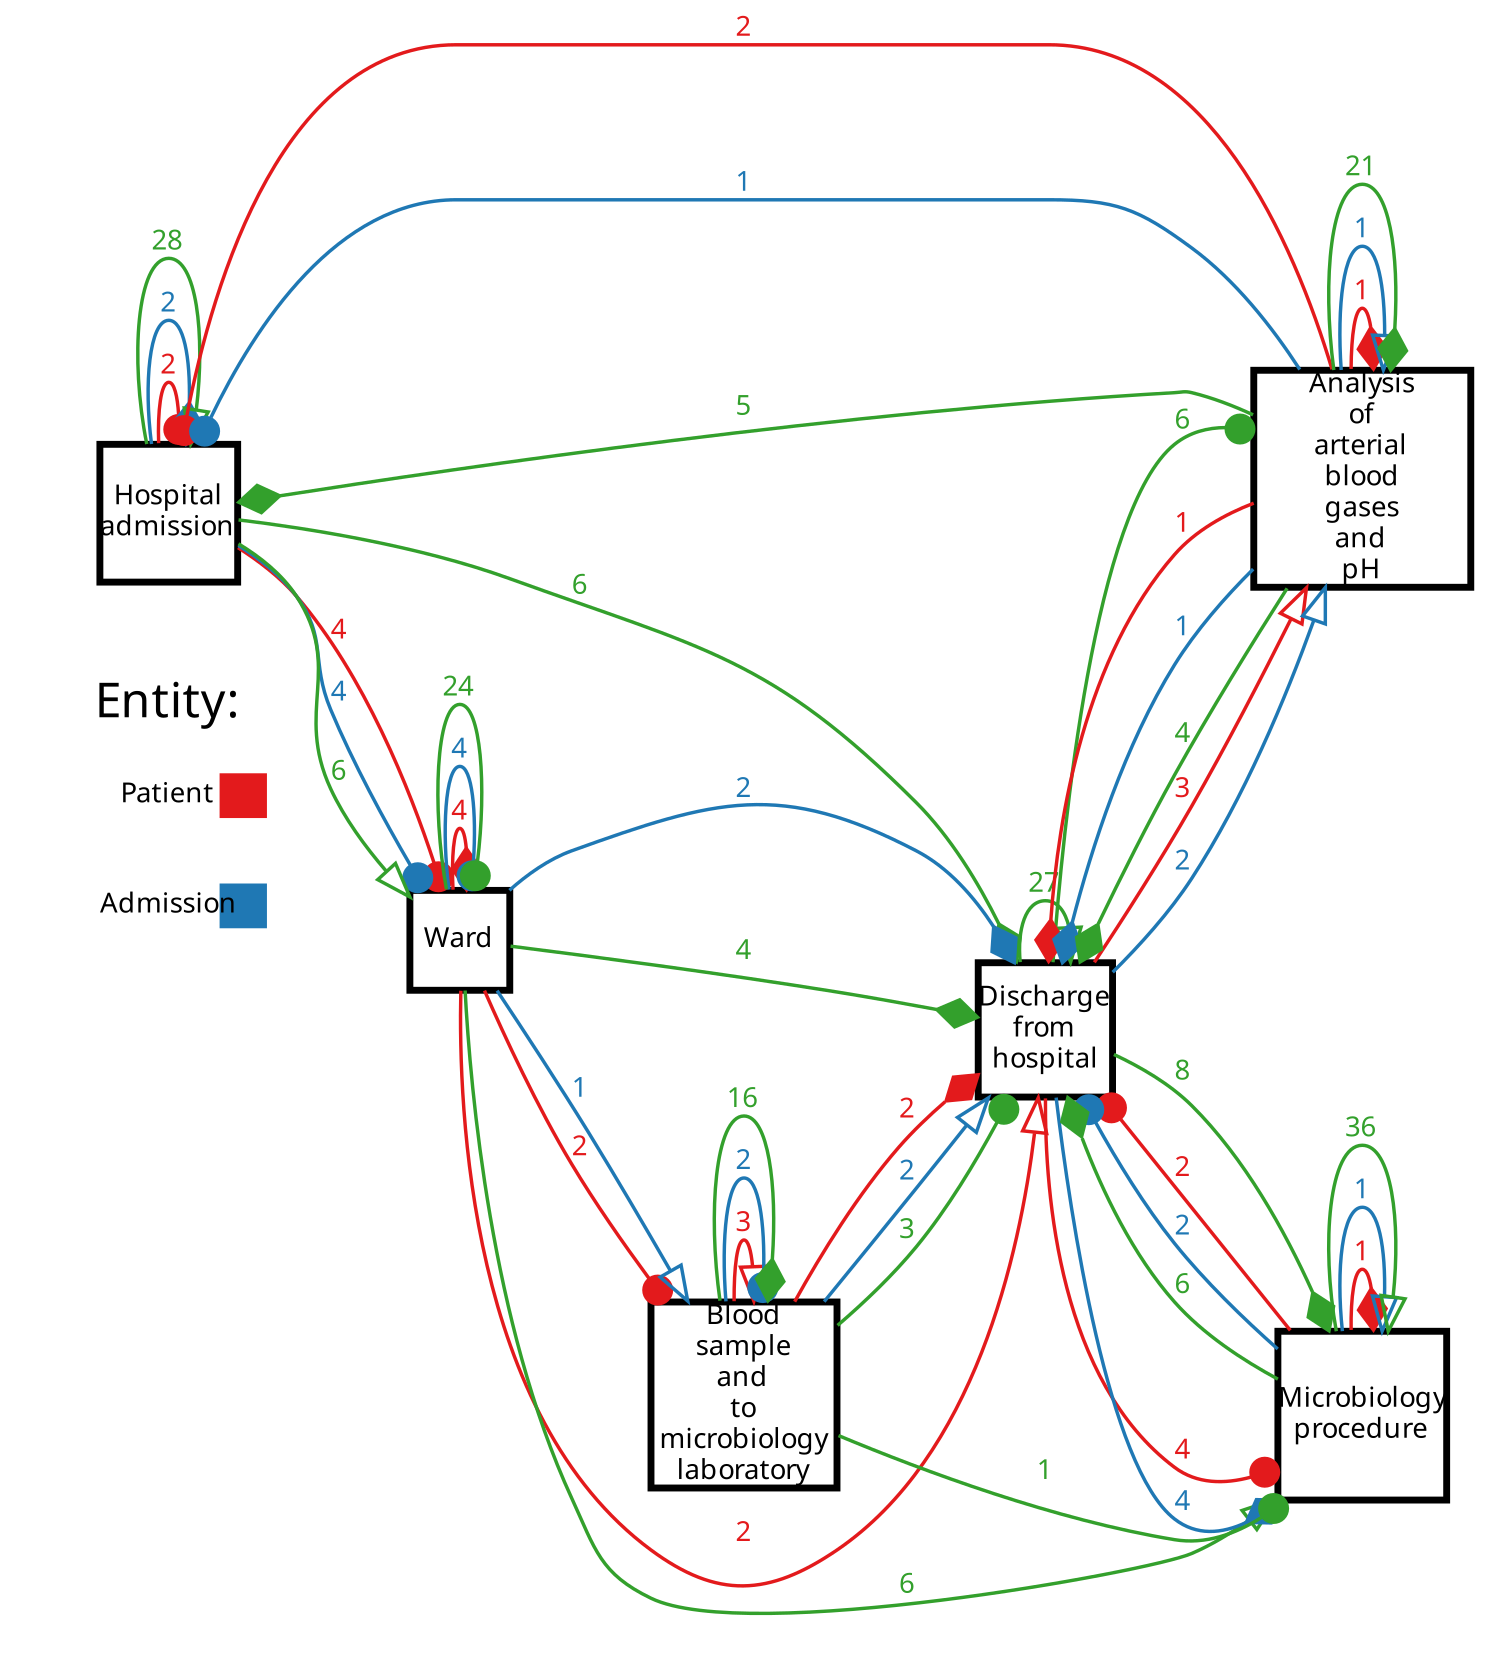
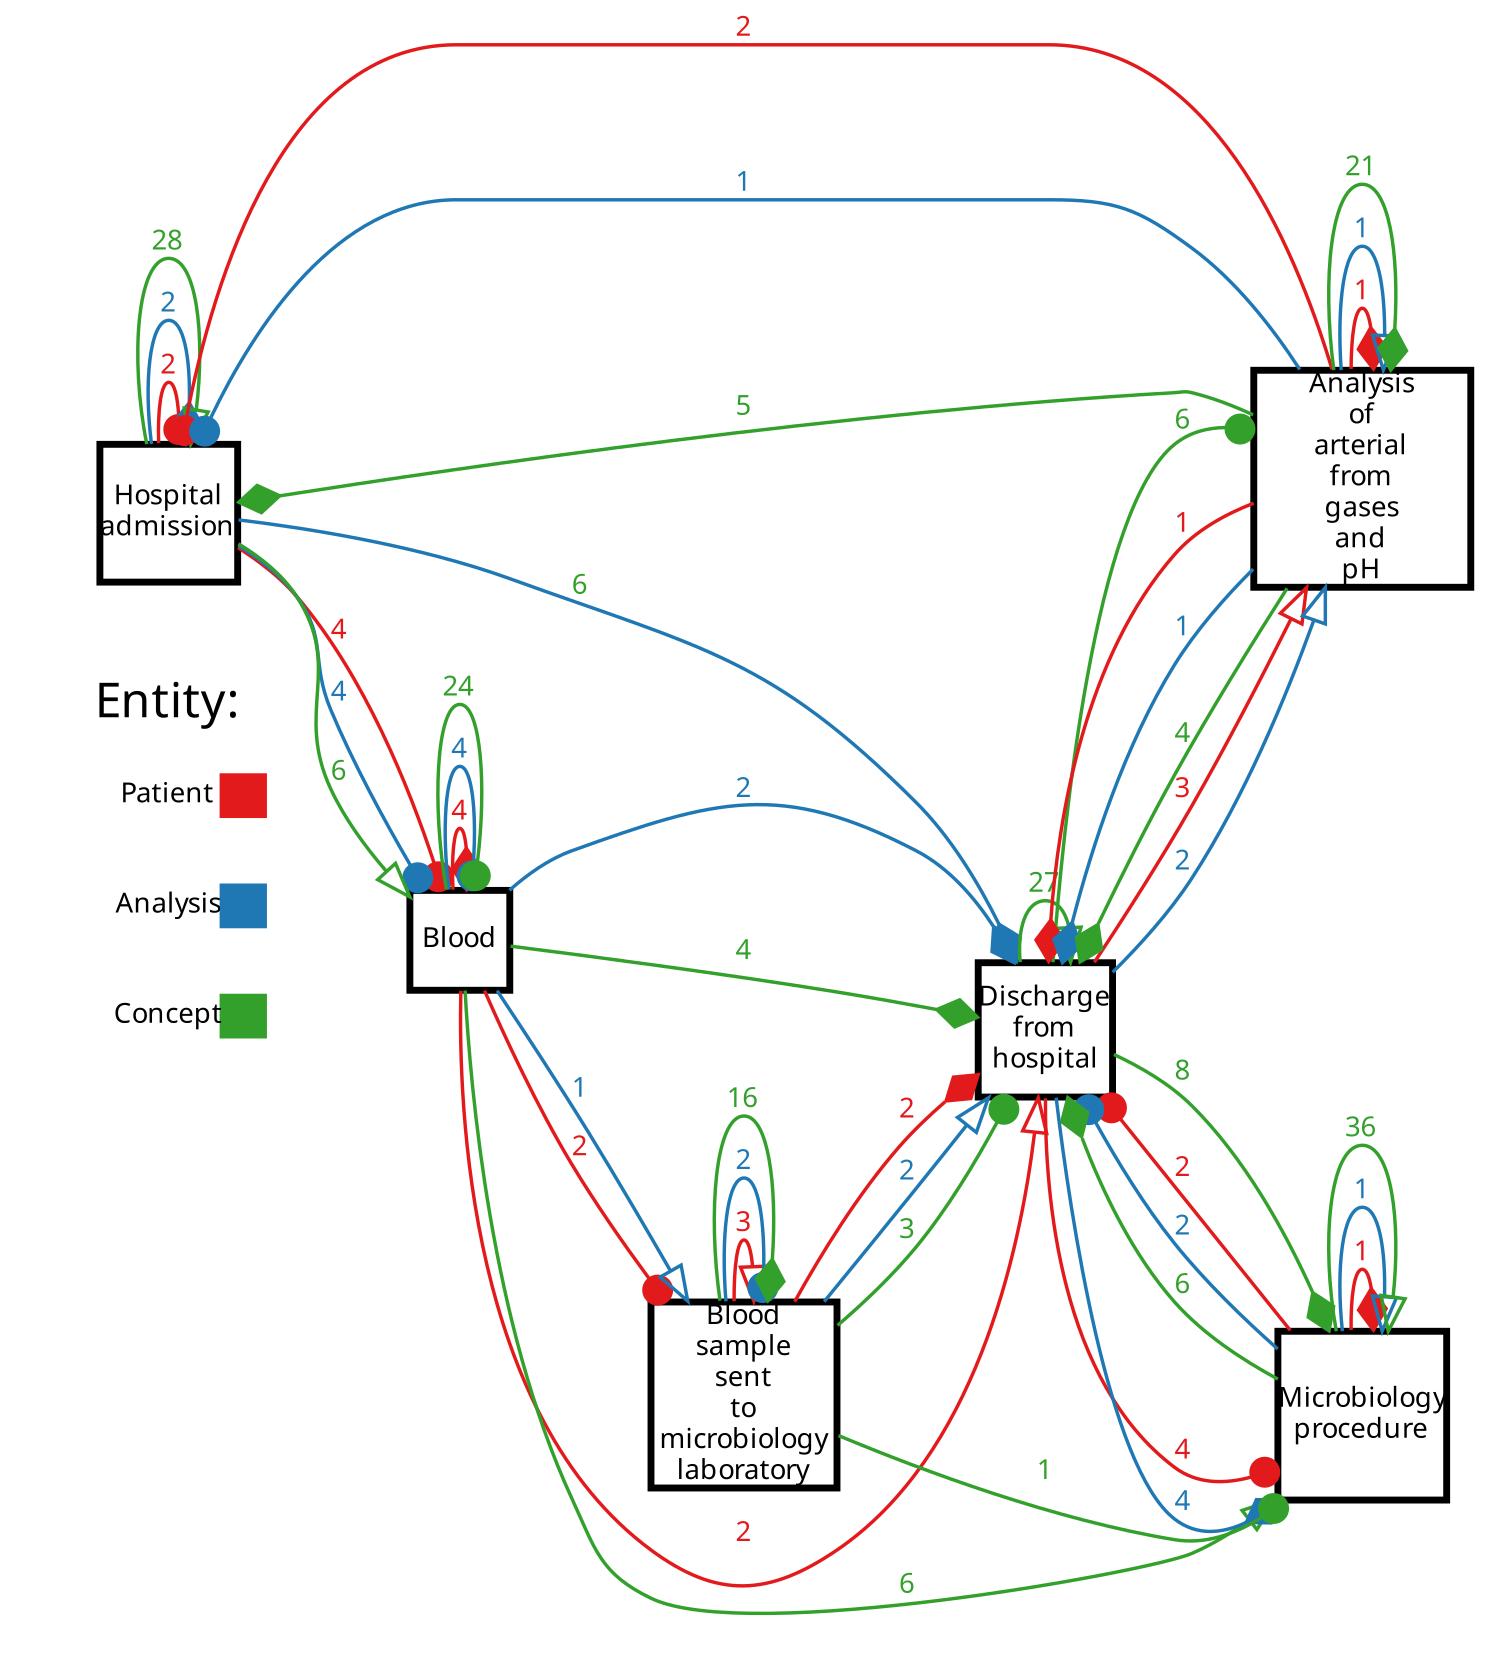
(1362, 479) -> (1362, 479)
(669, 636) -> (669, 636)
(169, 906) -> (169, 906)
(460, 940) -> (460, 940)
none -> (169, 1016)
(744, 1395) -> (744, 1395)
